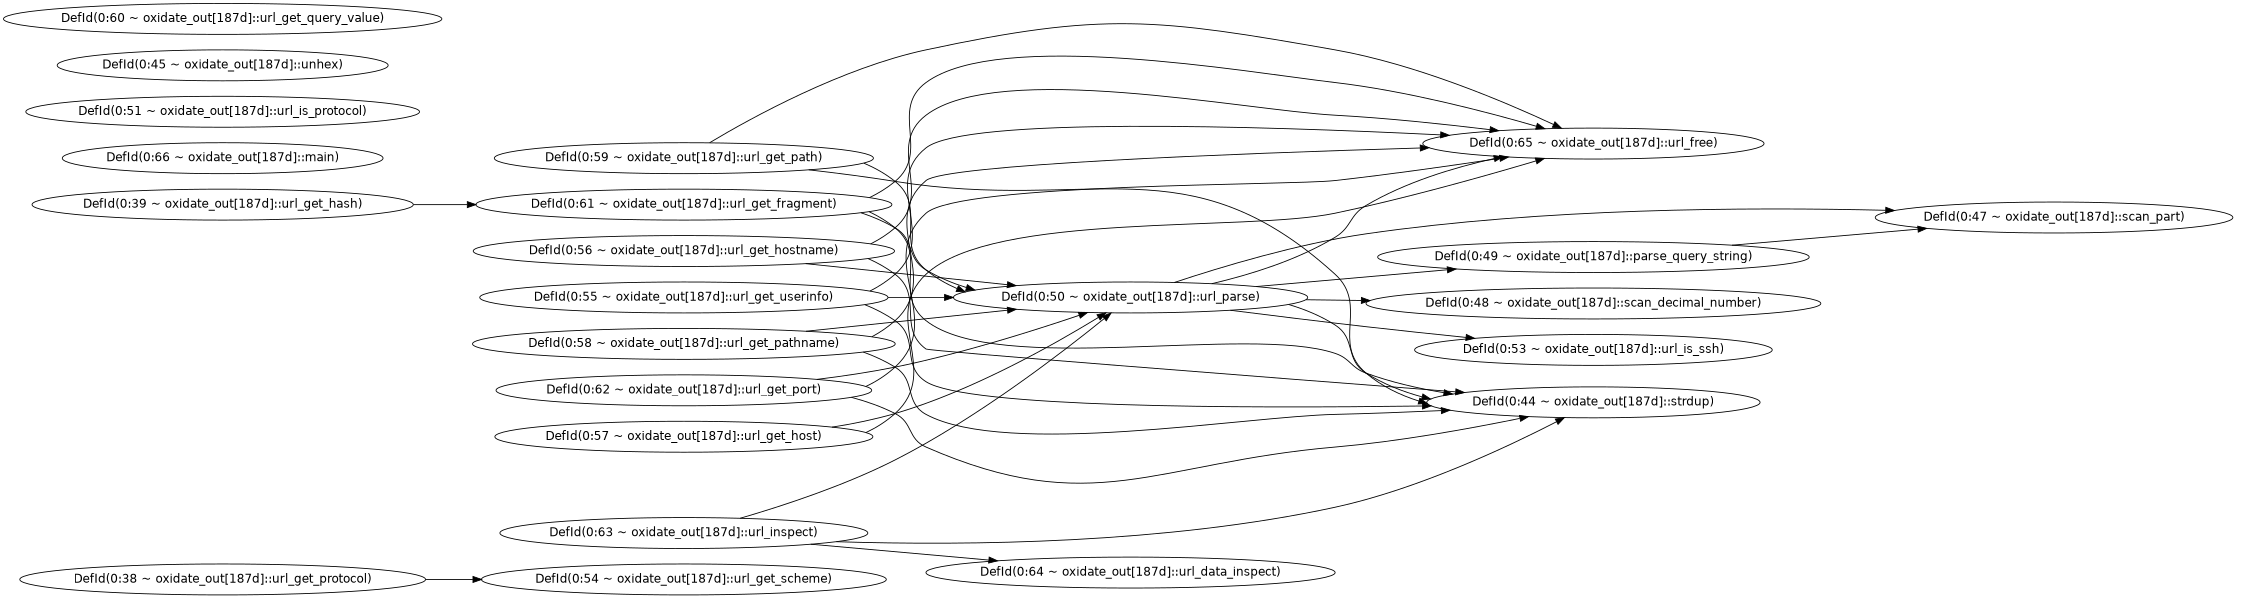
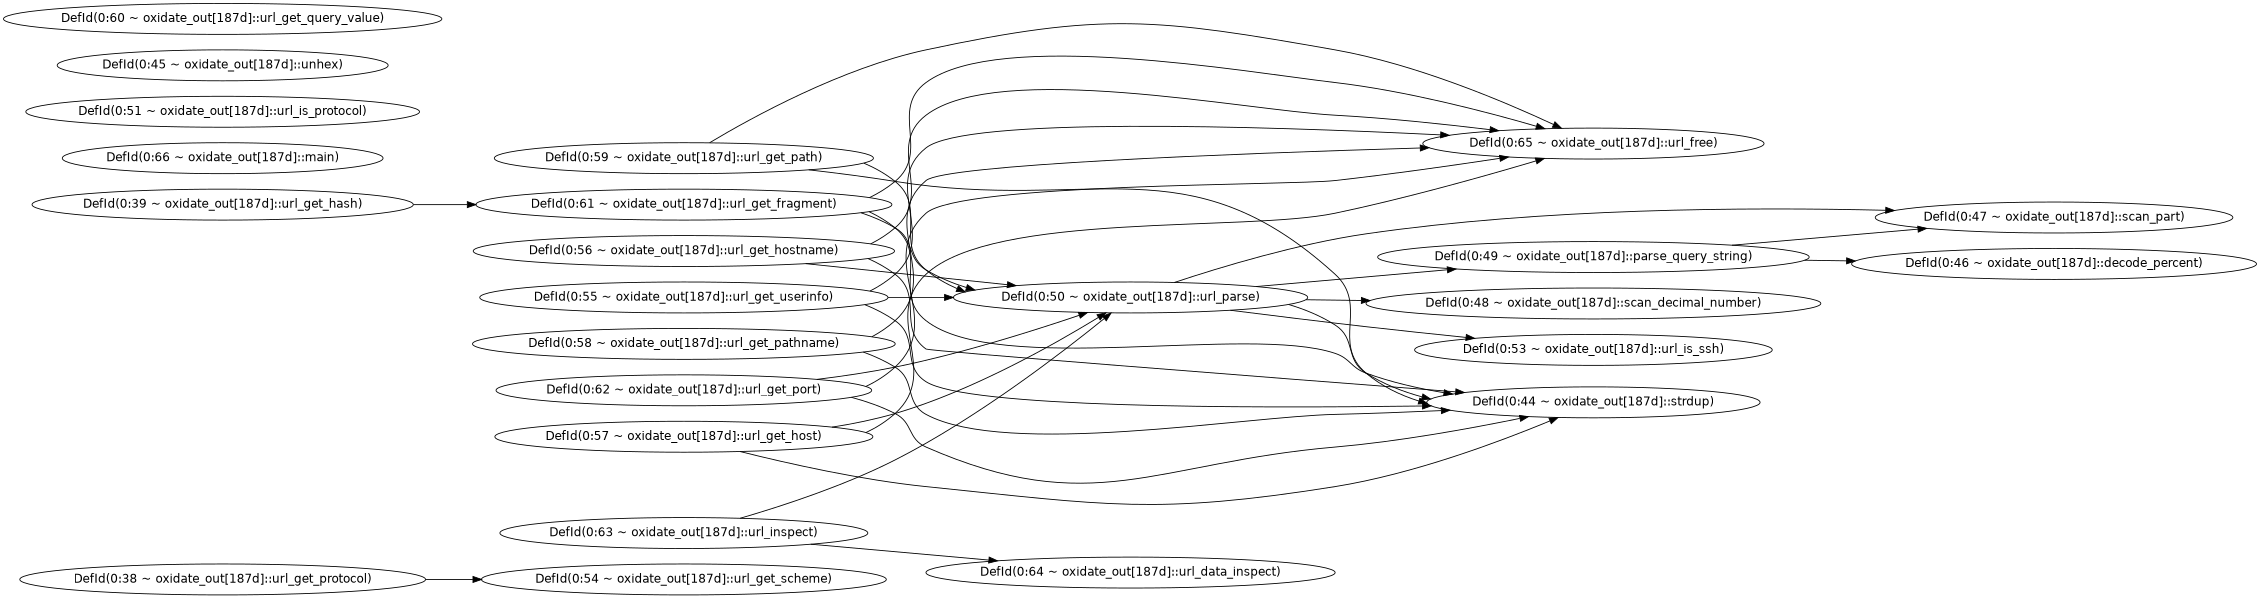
(1352, 219) -> none
none -> (2054, 264)
(882, 323) -> none
(1205, 528) -> (1149, 504)
